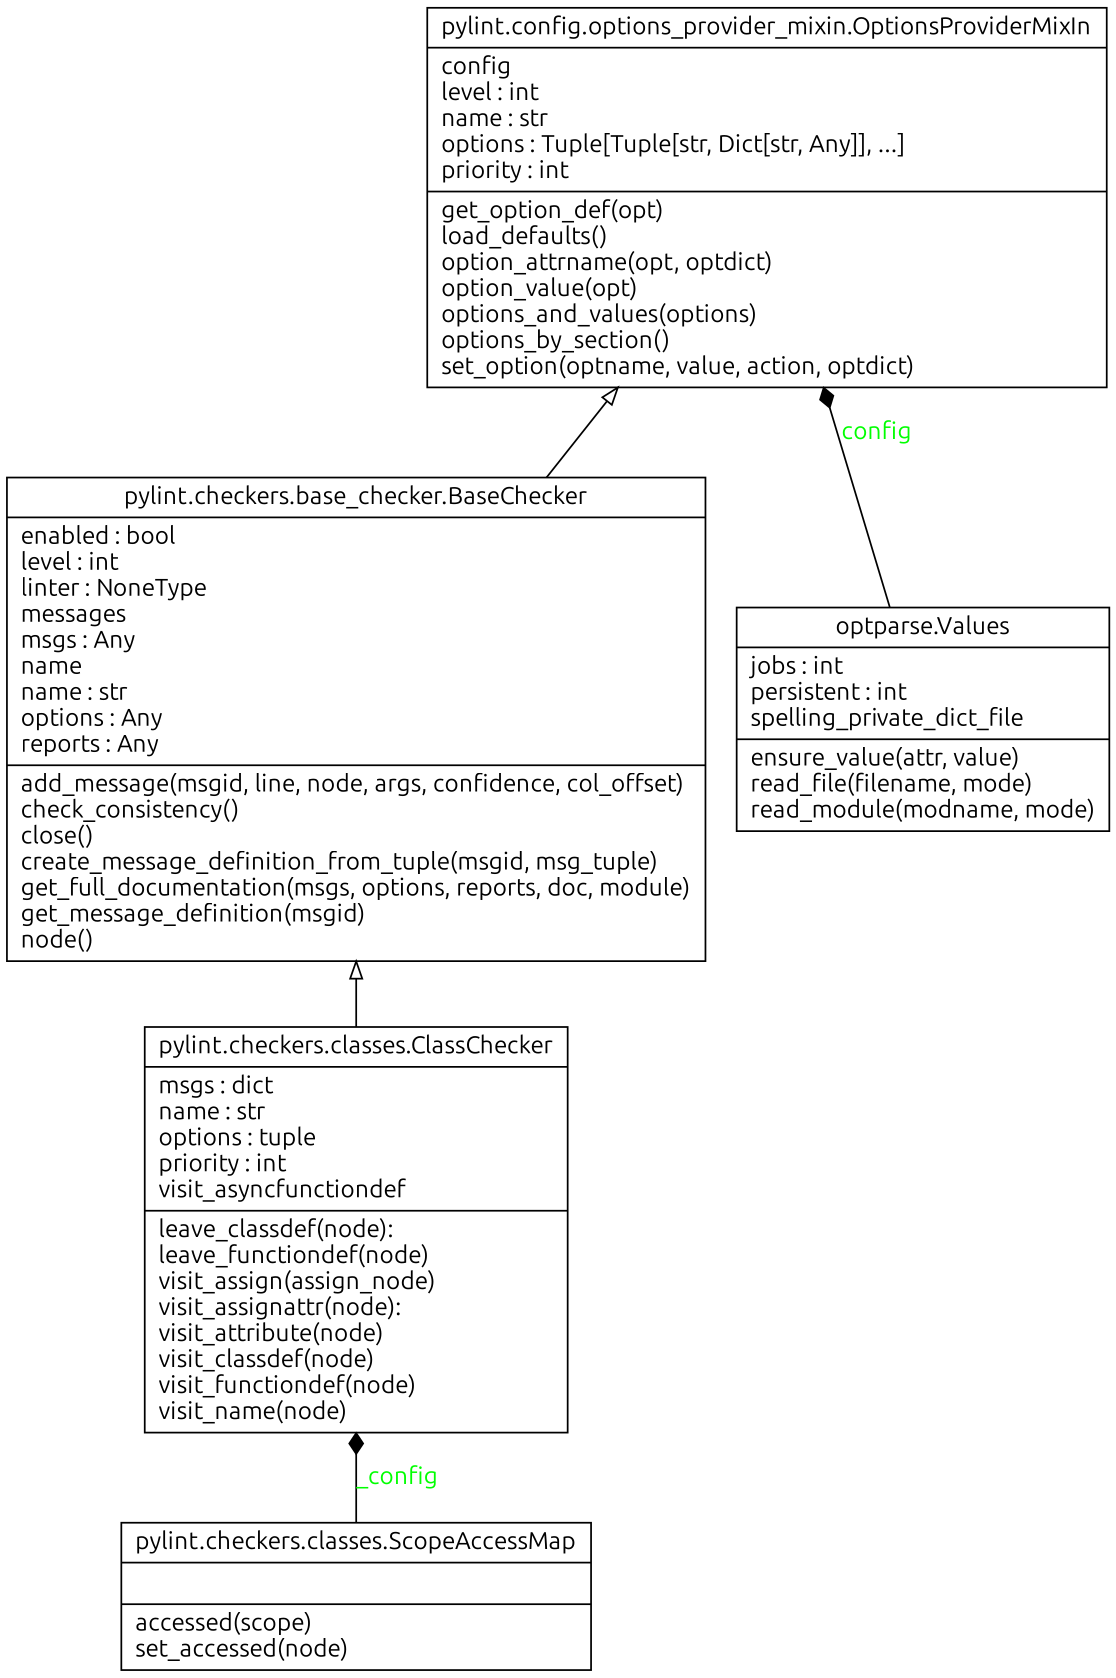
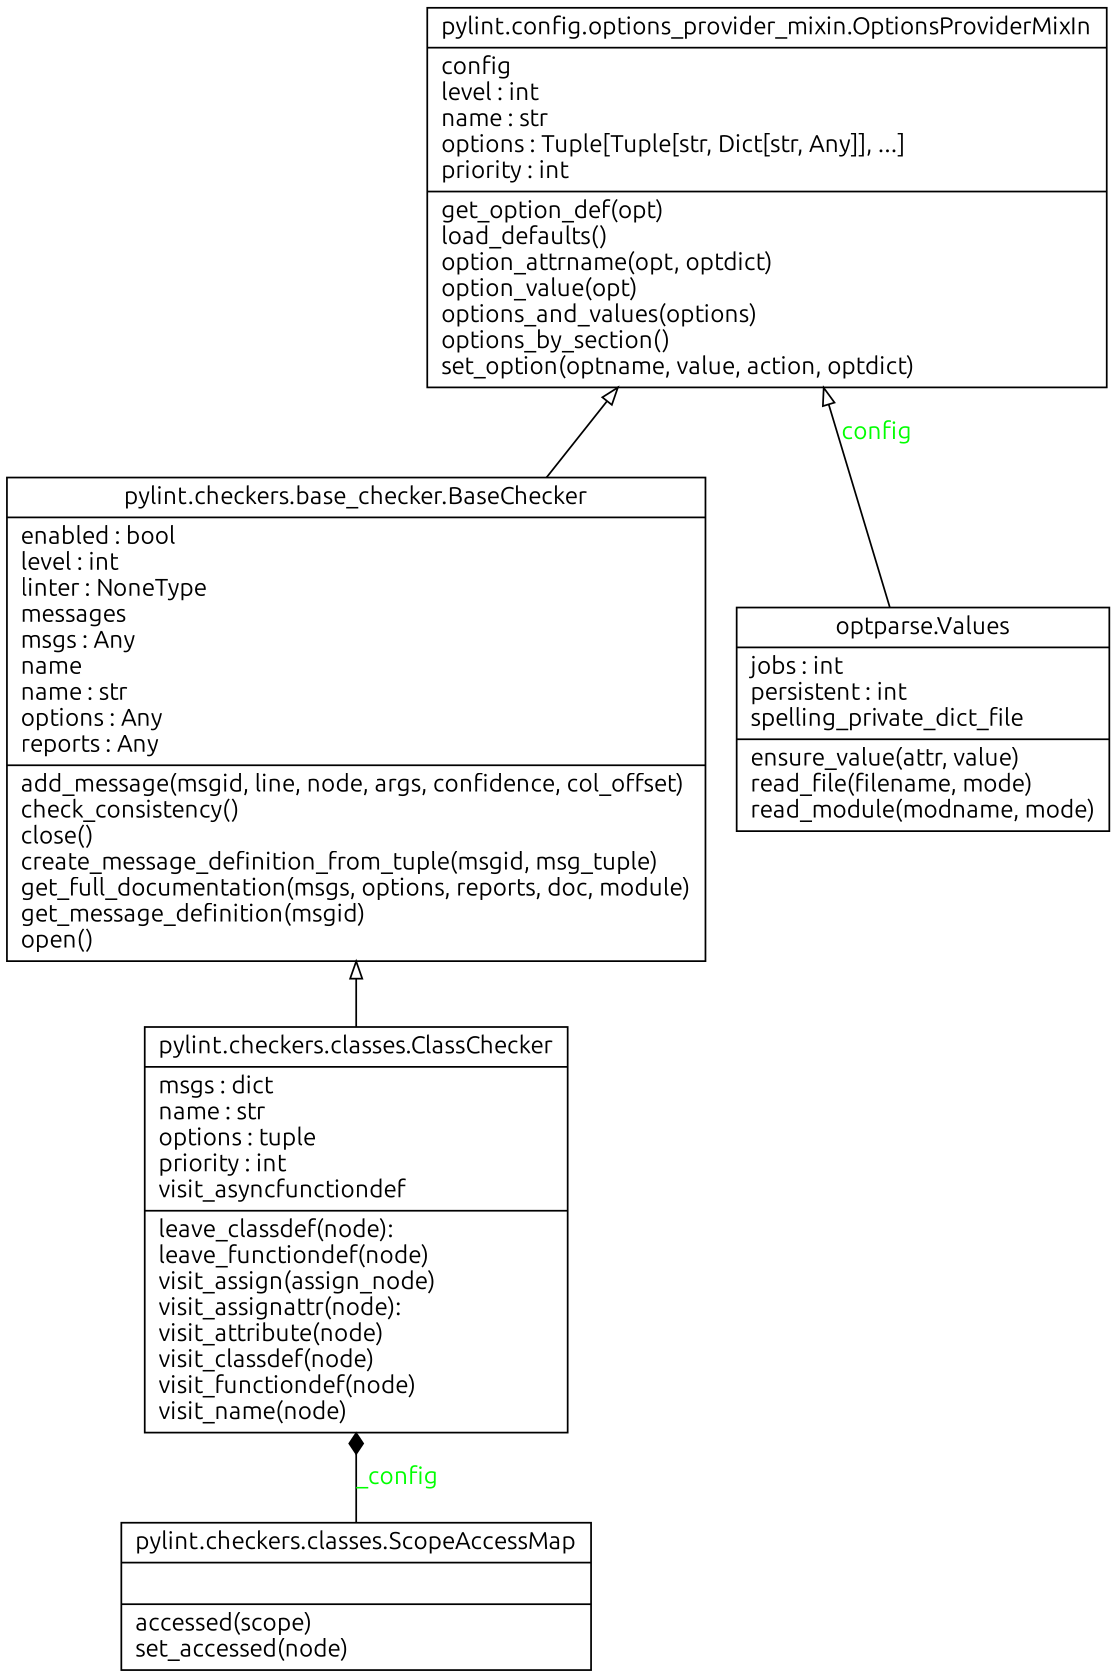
(860, 507) -> (859, 506)
(58, 940) -> (58, 940)
